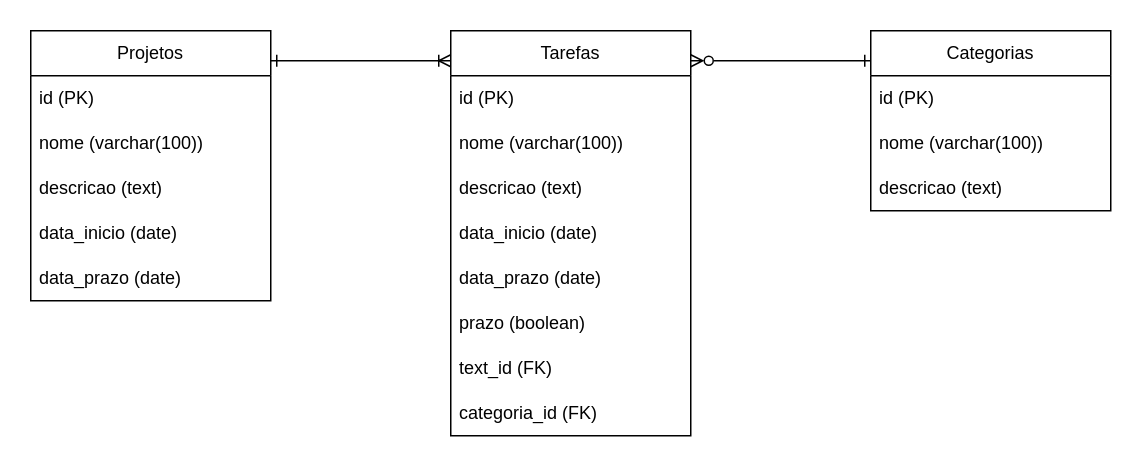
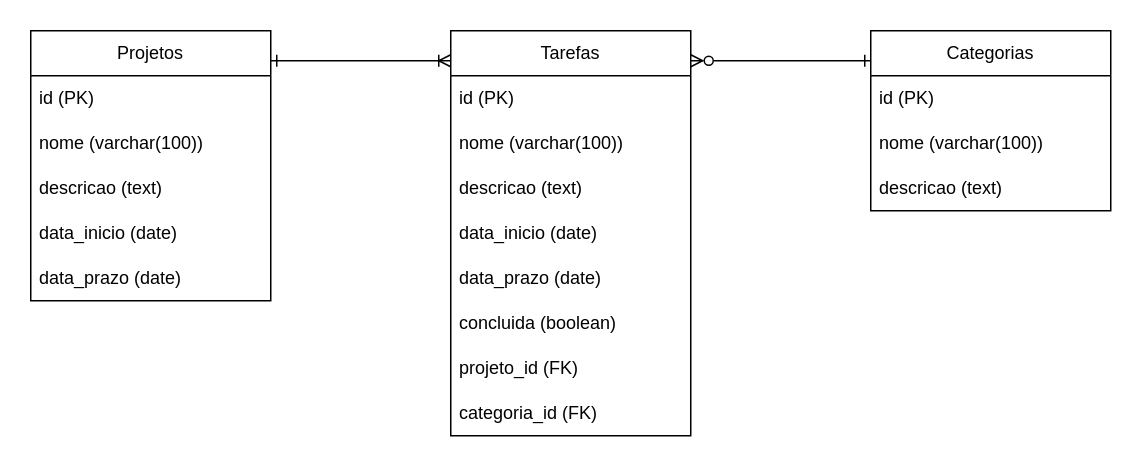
(531, 323) -> (546, 323)
(516, 368) -> (531, 368)
